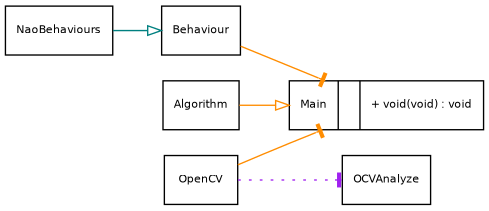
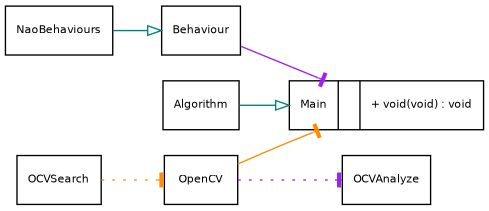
(280, 62) -> (280, 62)
(257, 105) -> (257, 105)
none -> (59, 180)
